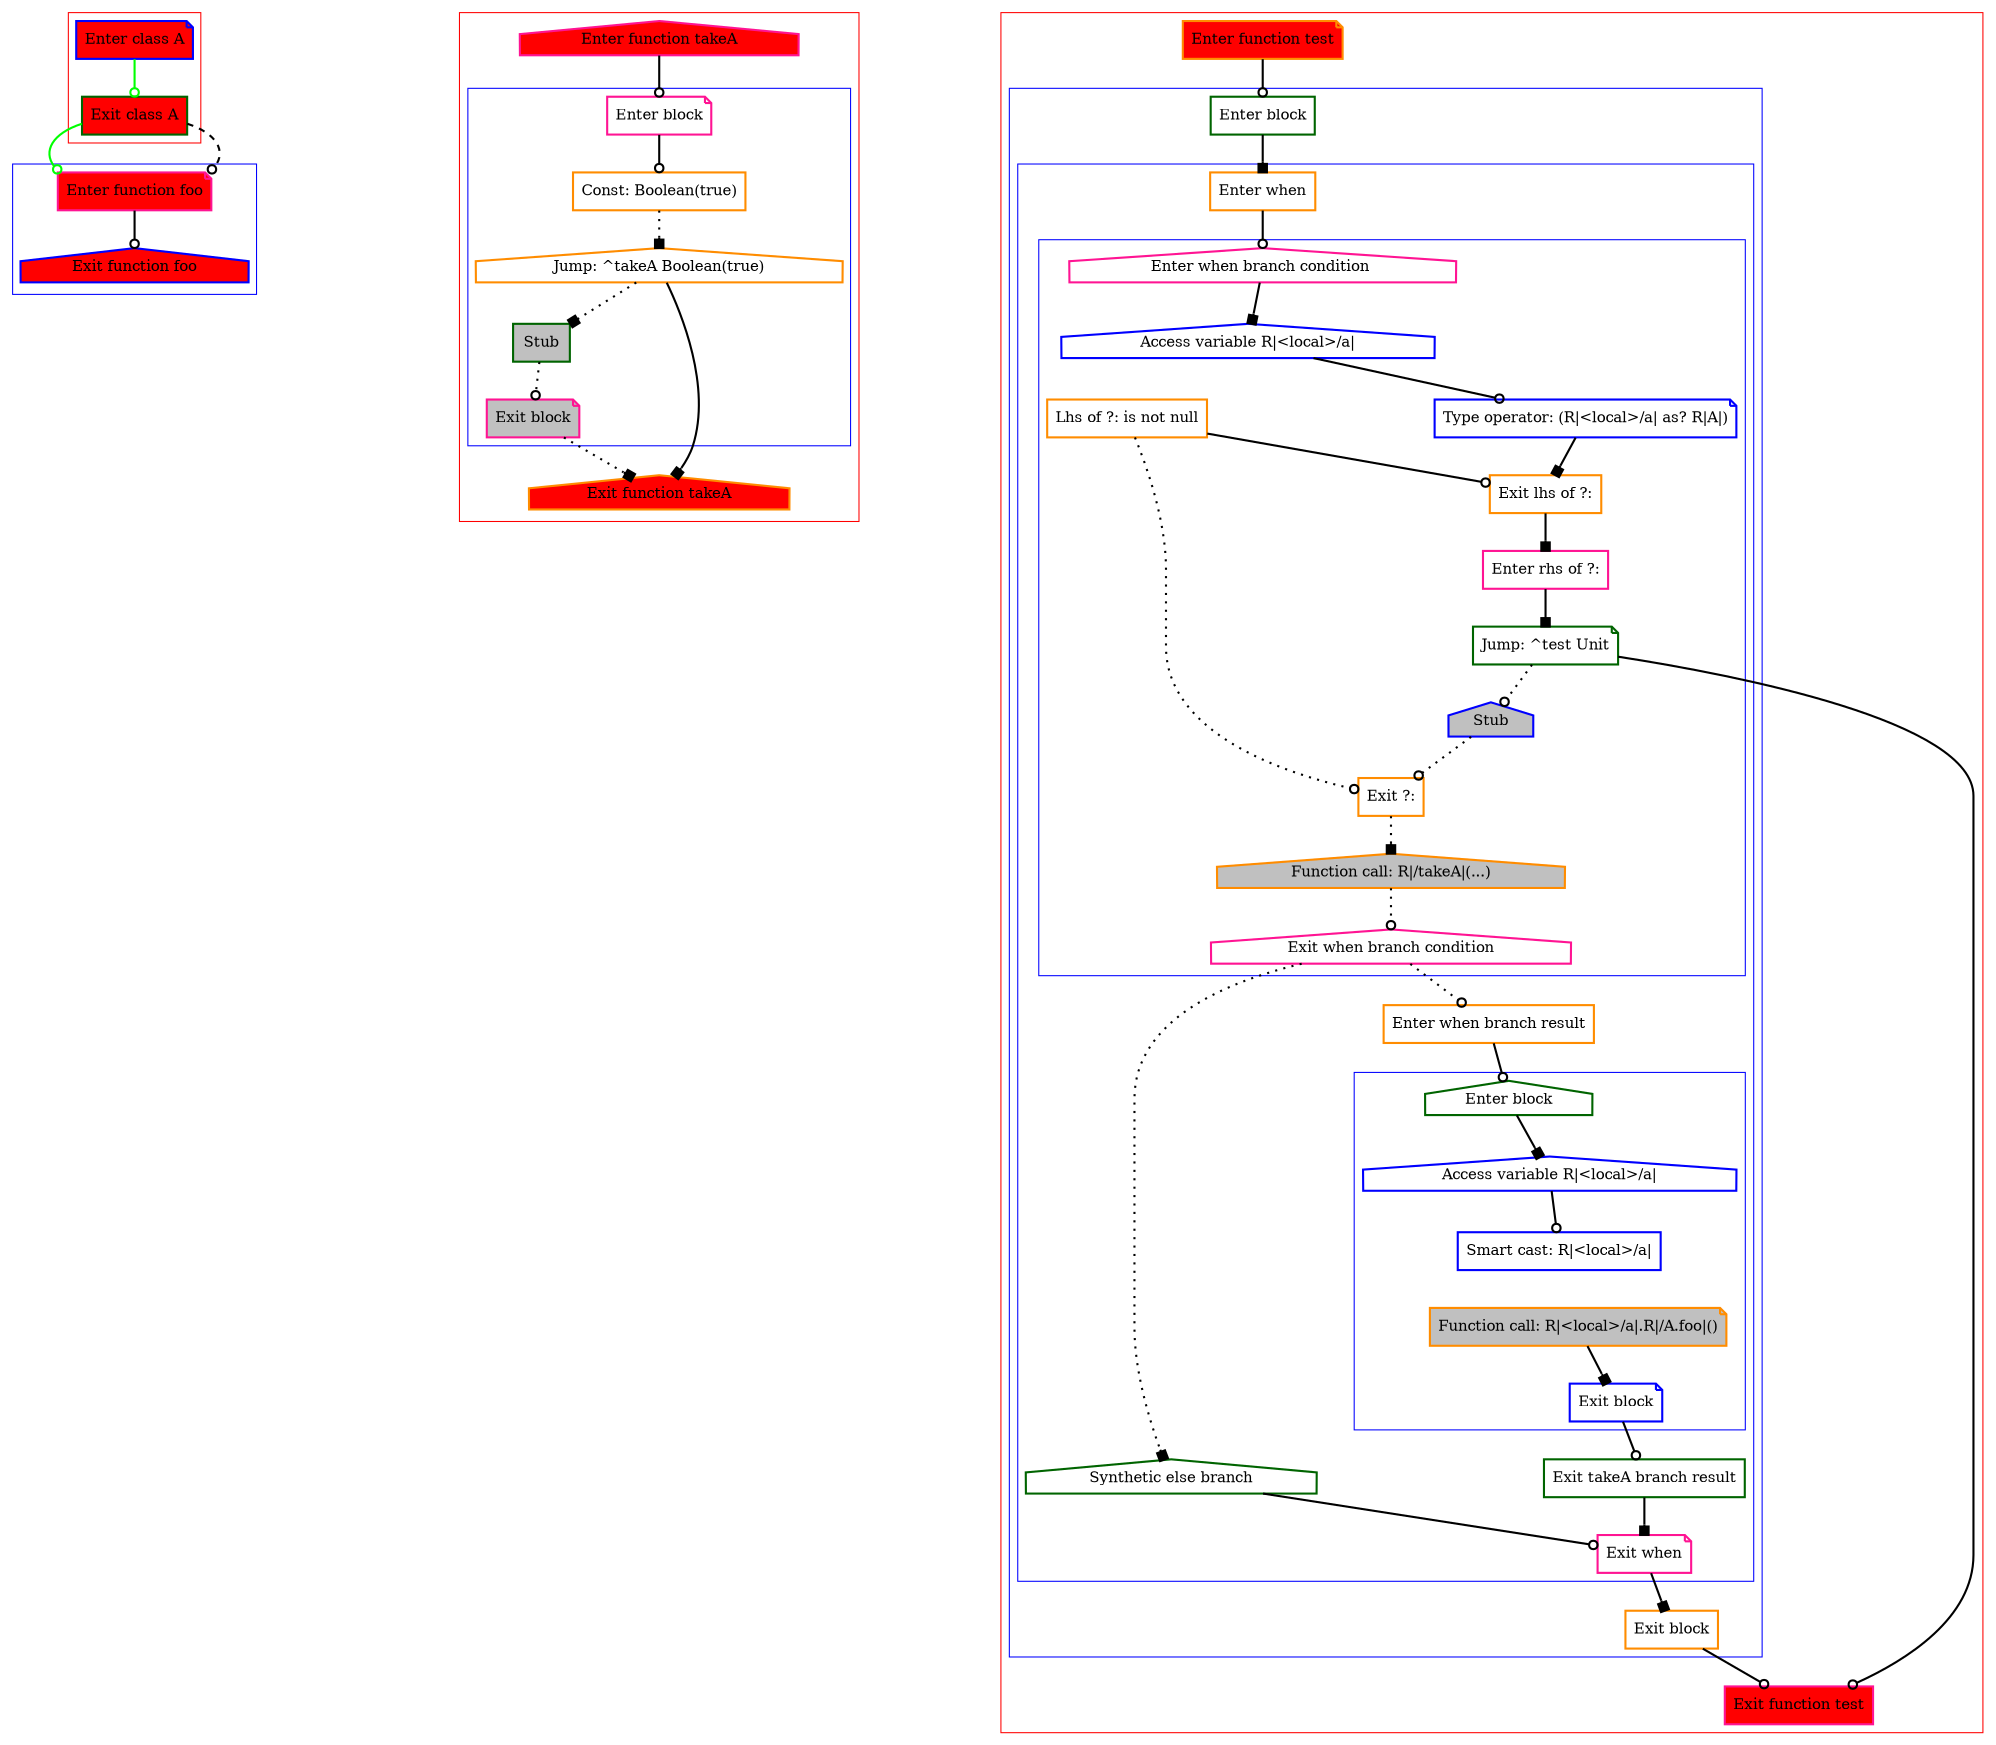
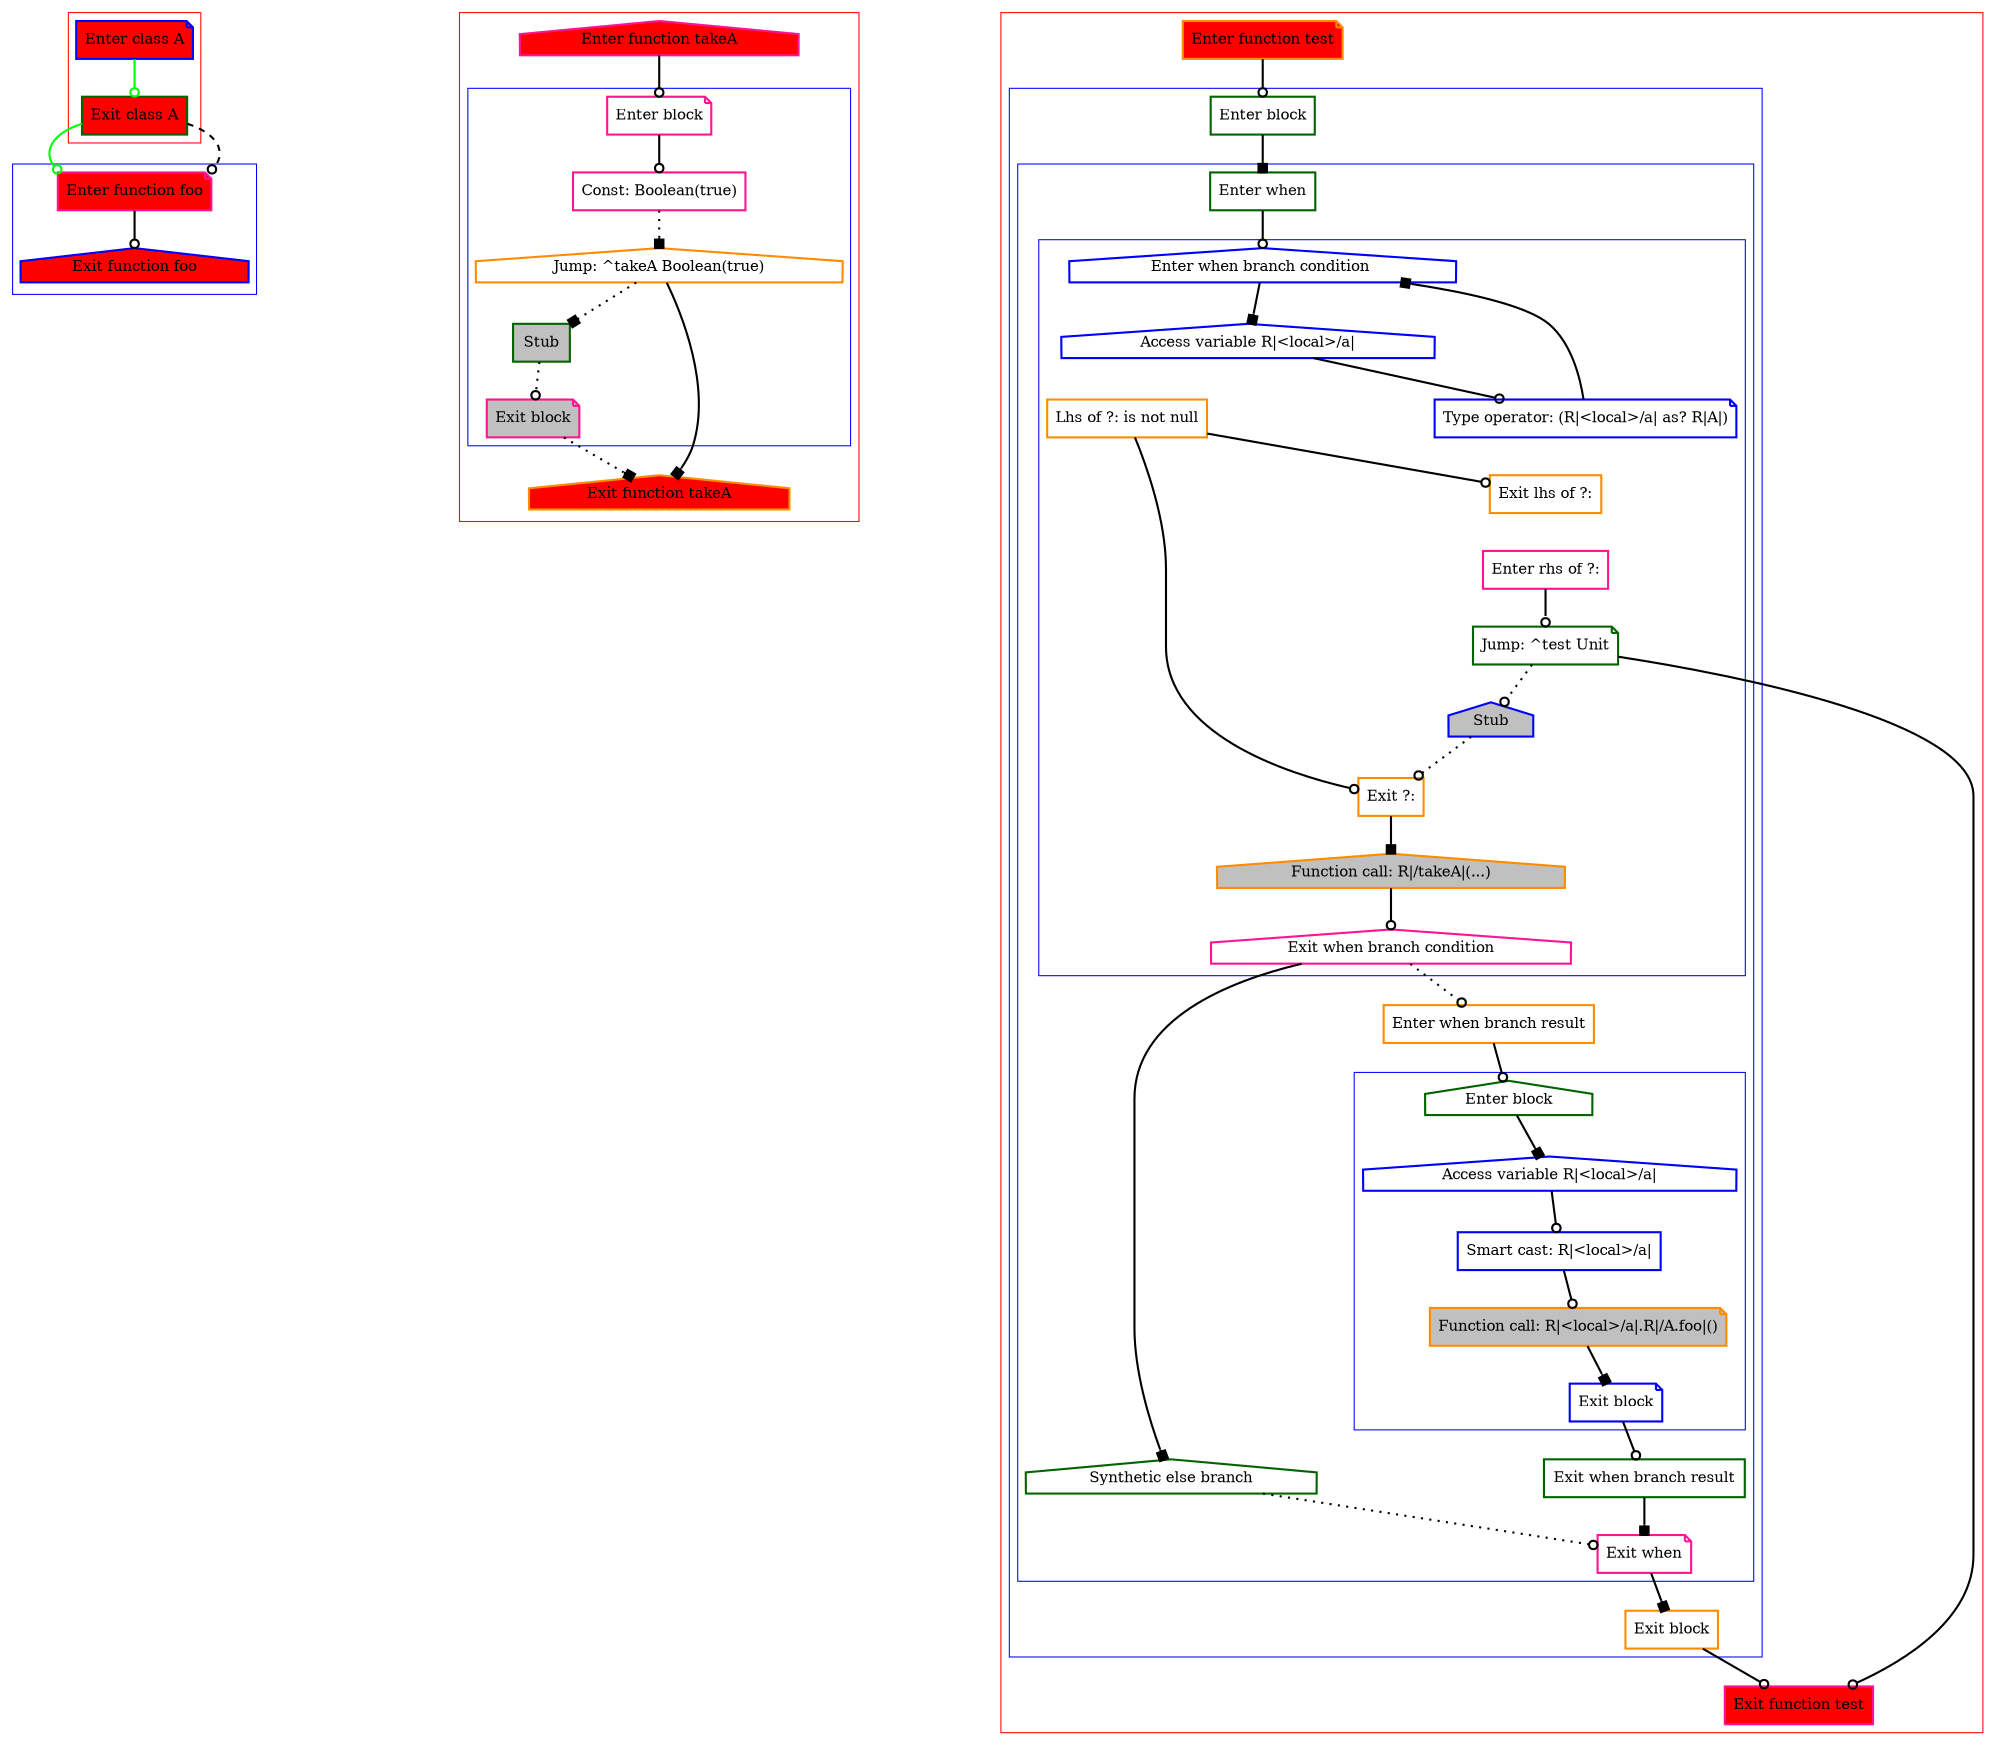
(659, 191) -> (659, 191)
(1263, 191) -> (1263, 191)
(1263, 267) -> (1263, 267)
(1568, 452) -> (1523, 310)
(1546, 527) -> none
(1546, 603) -> (1546, 603)
(1169, 664) -> (1169, 664)
(1391, 830) -> (1391, 830)
(1391, 905) -> (1391, 905)
(1134, 1160) -> (1134, 1160)
none -> (1568, 1285)
(1644, 1478) -> (1644, 1478)
(1426, 1519) -> (1426, 1519)
